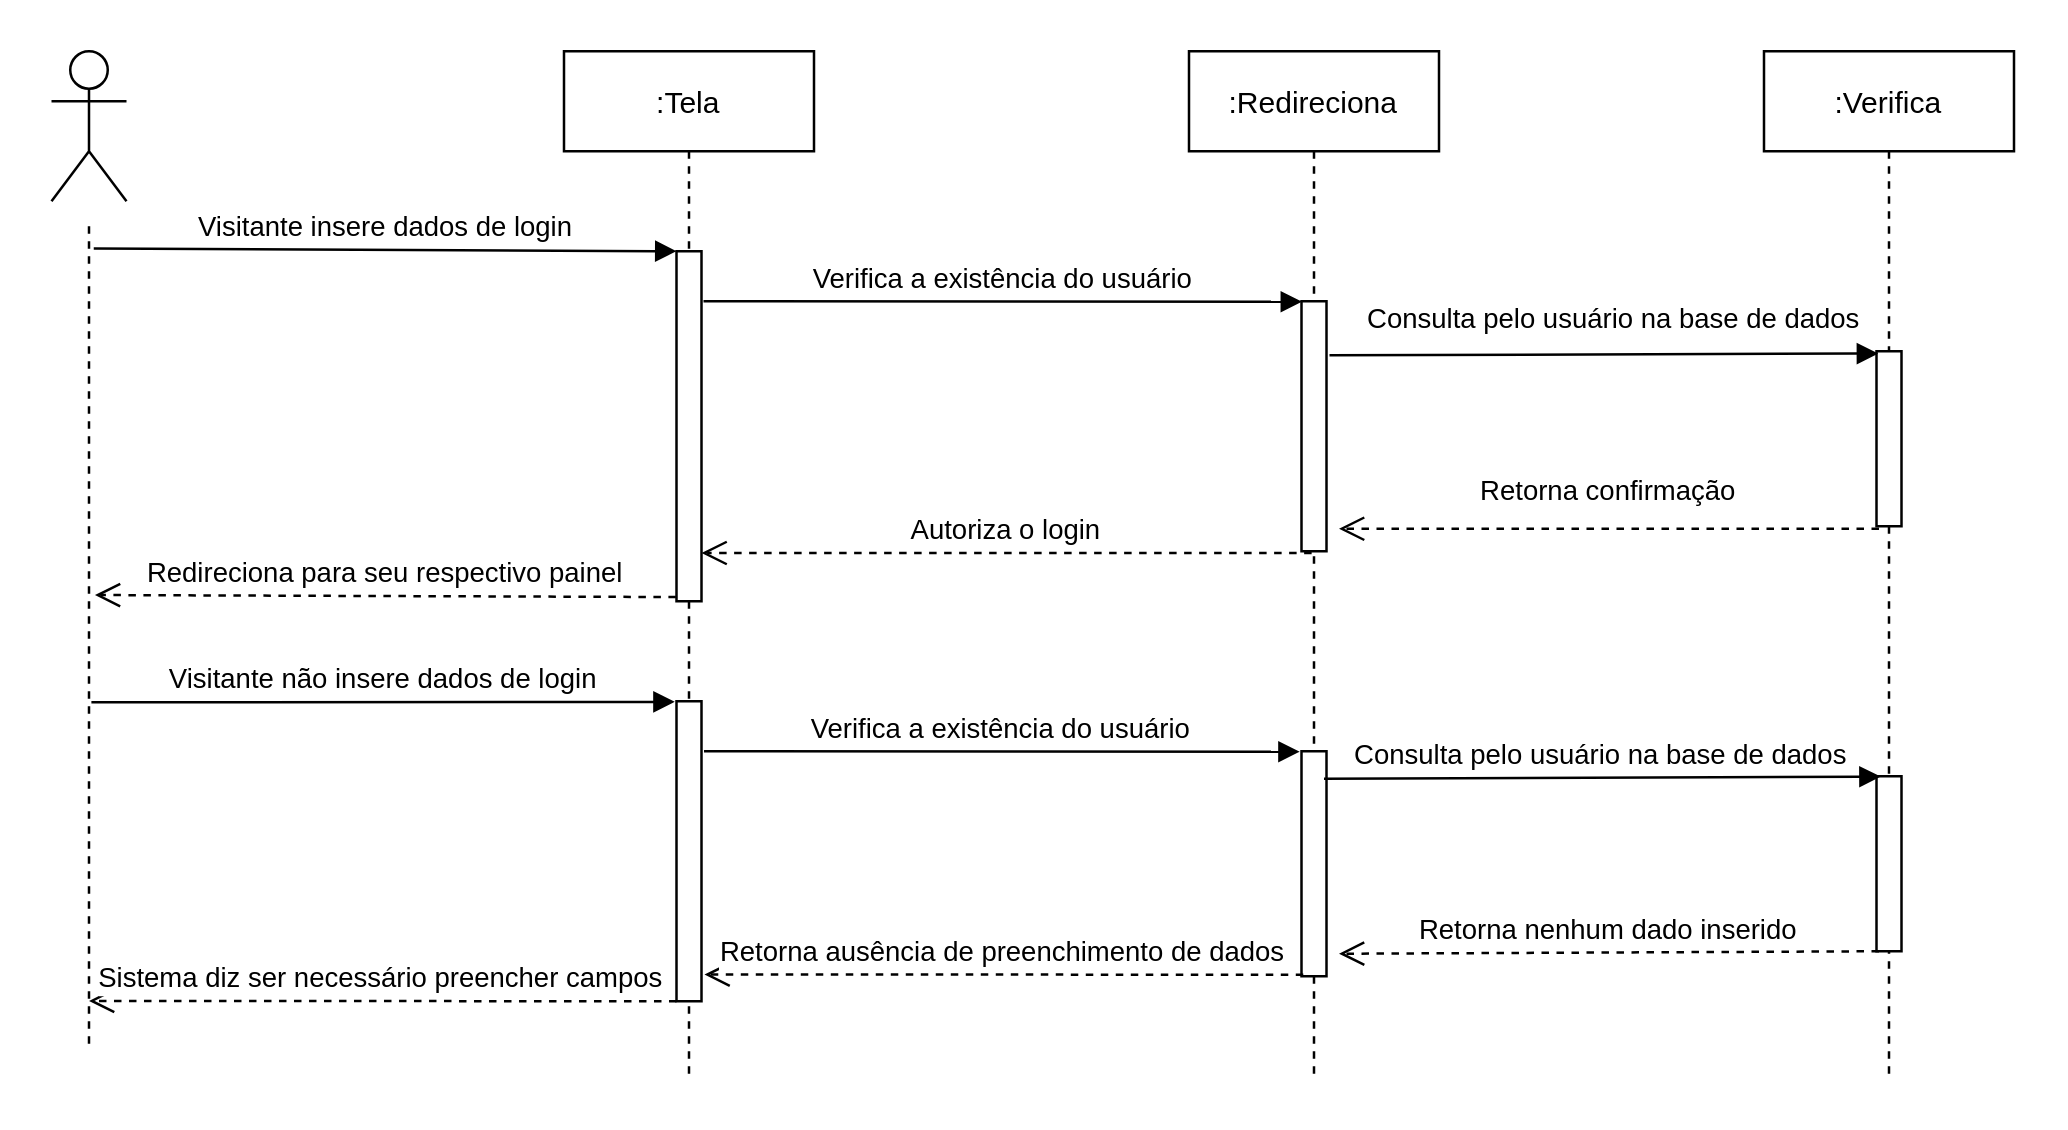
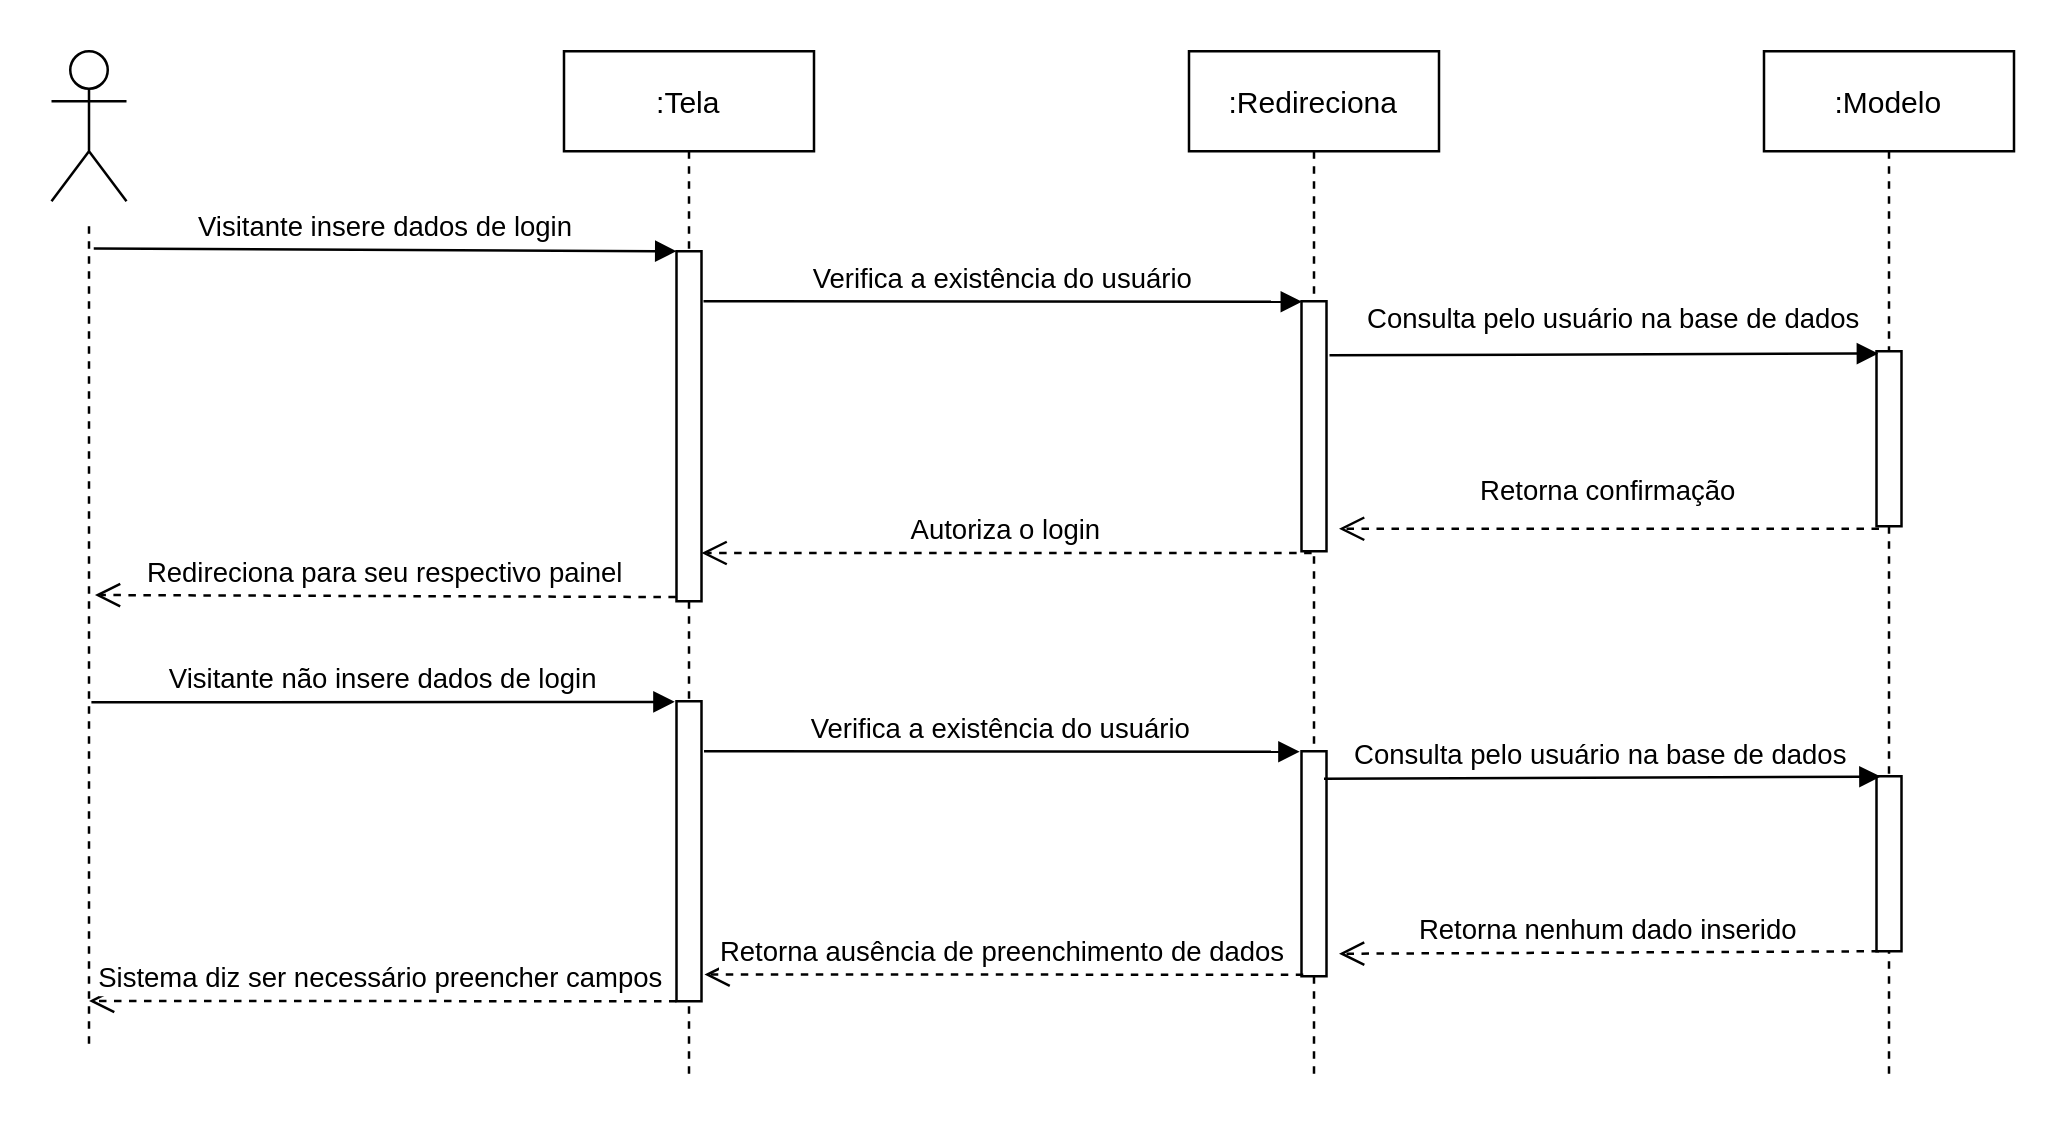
(1888, 103) -> (1888, 103)
